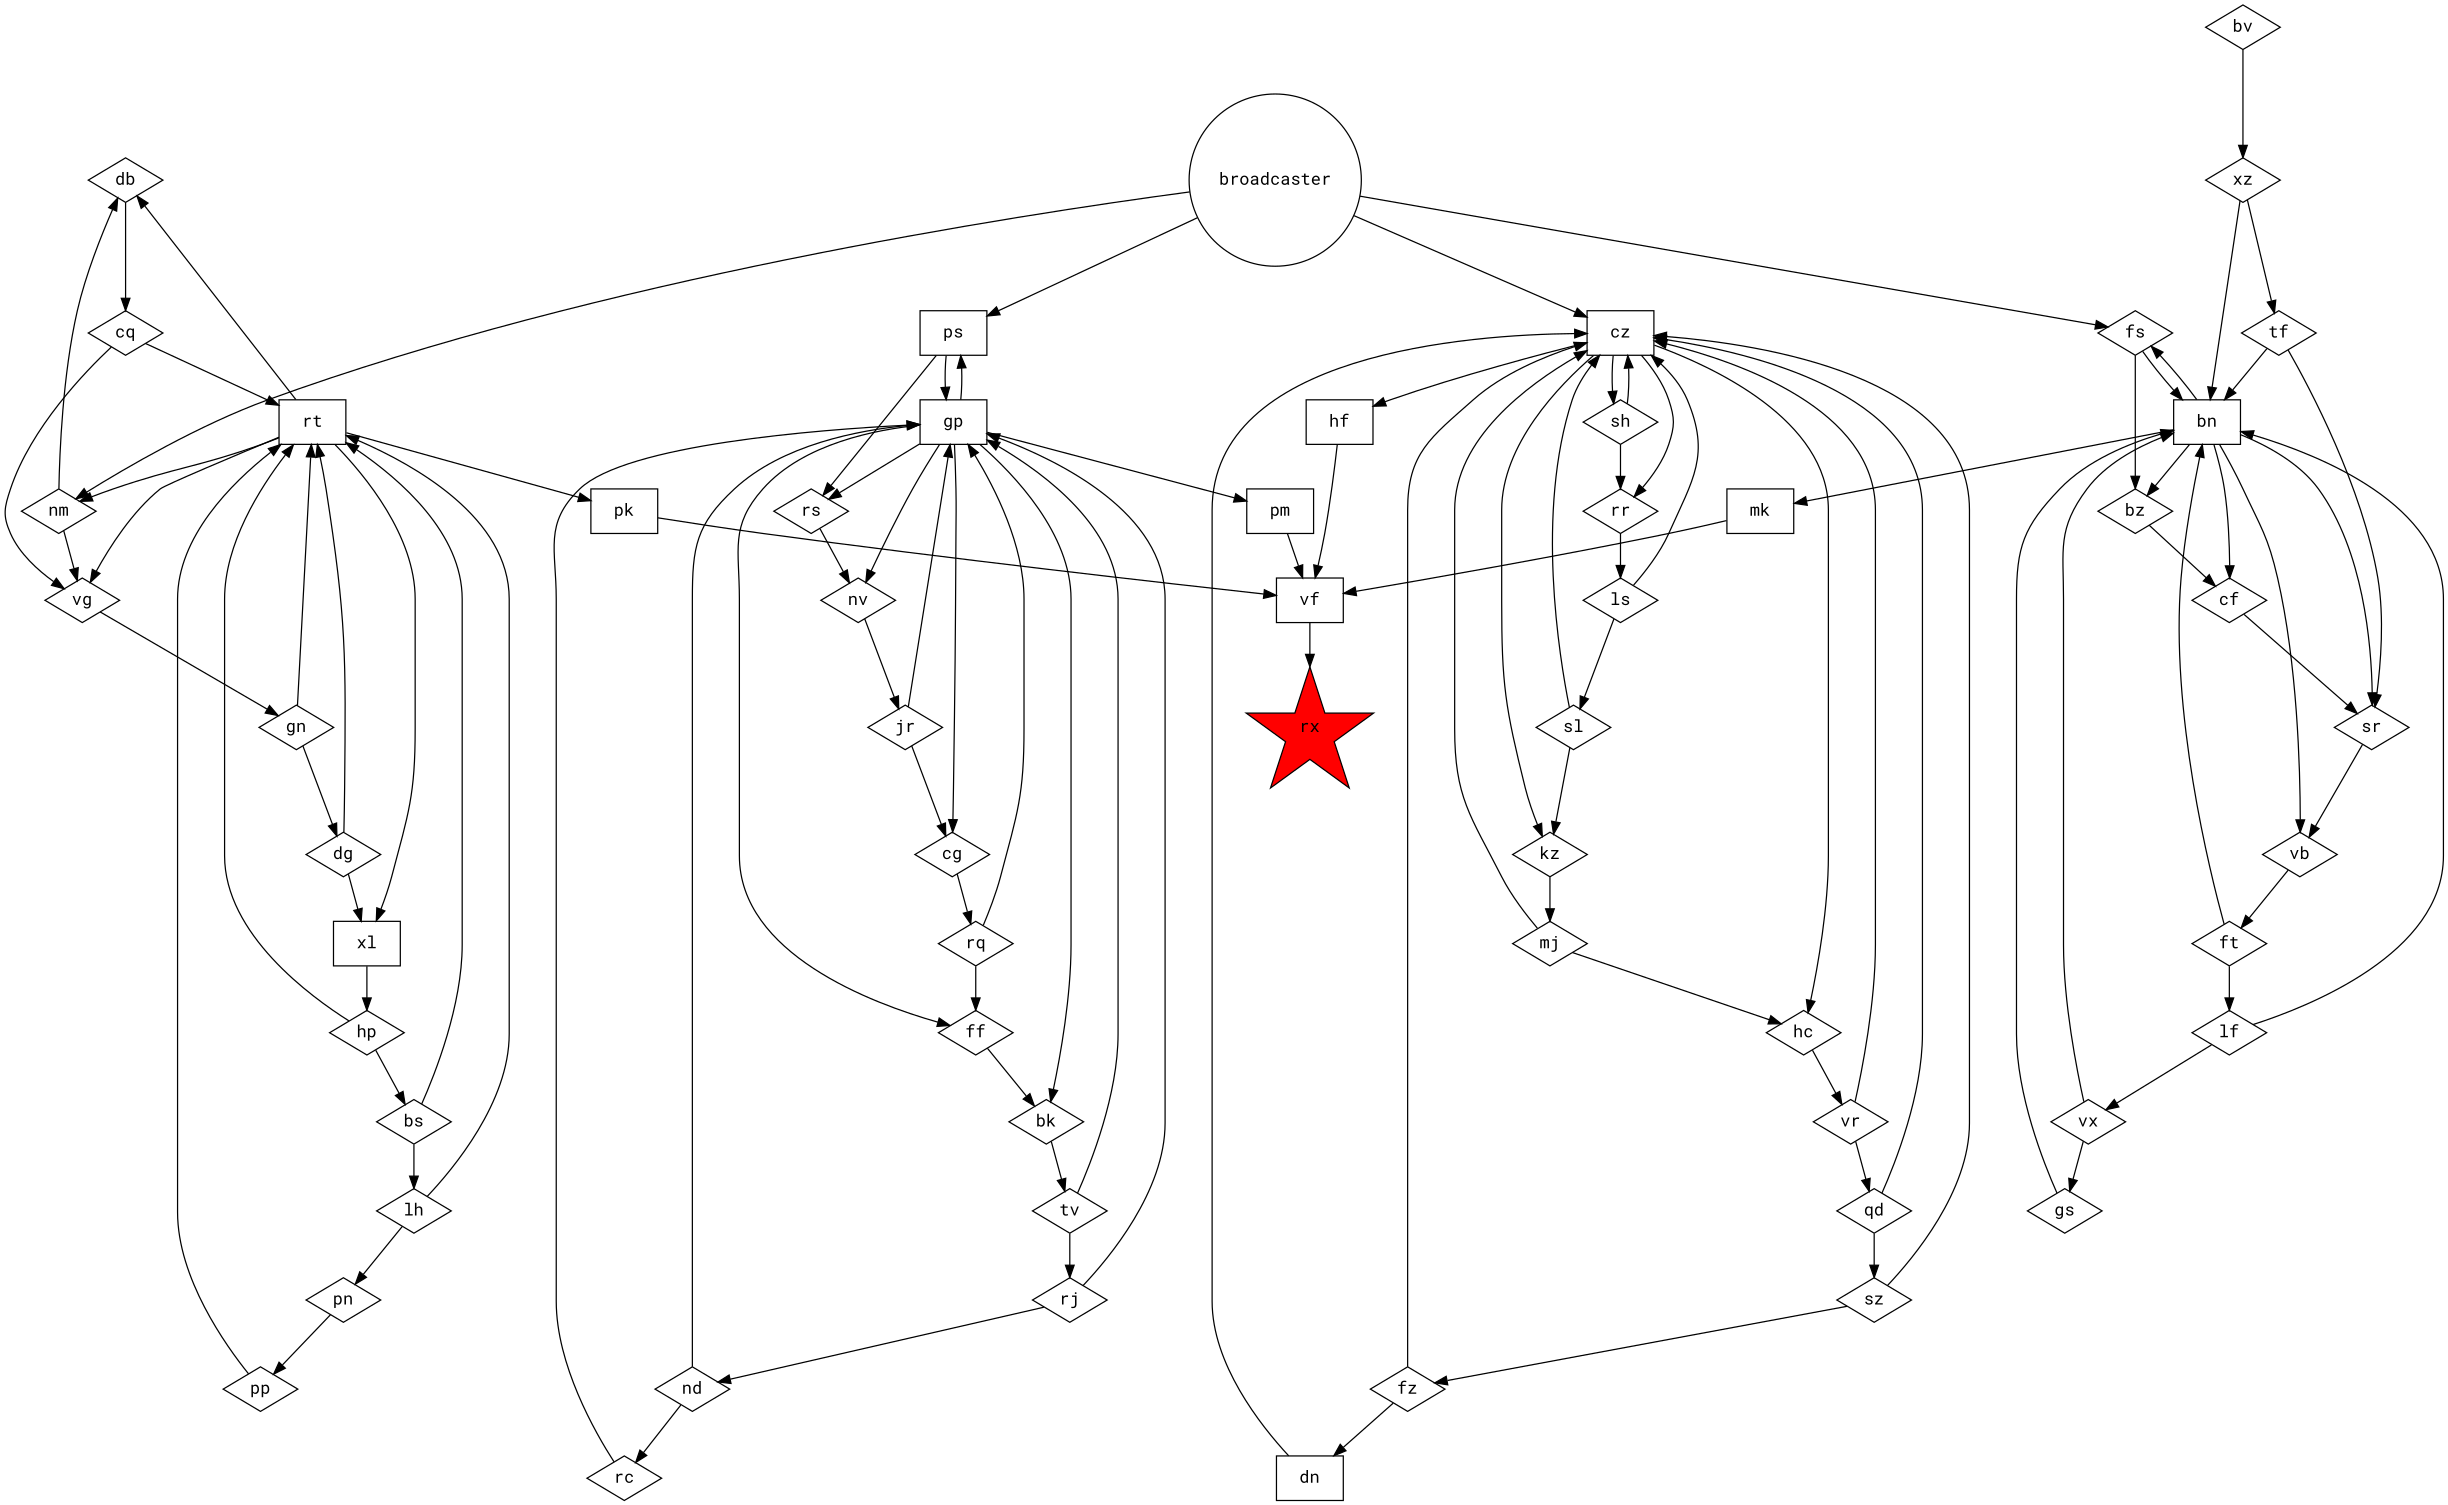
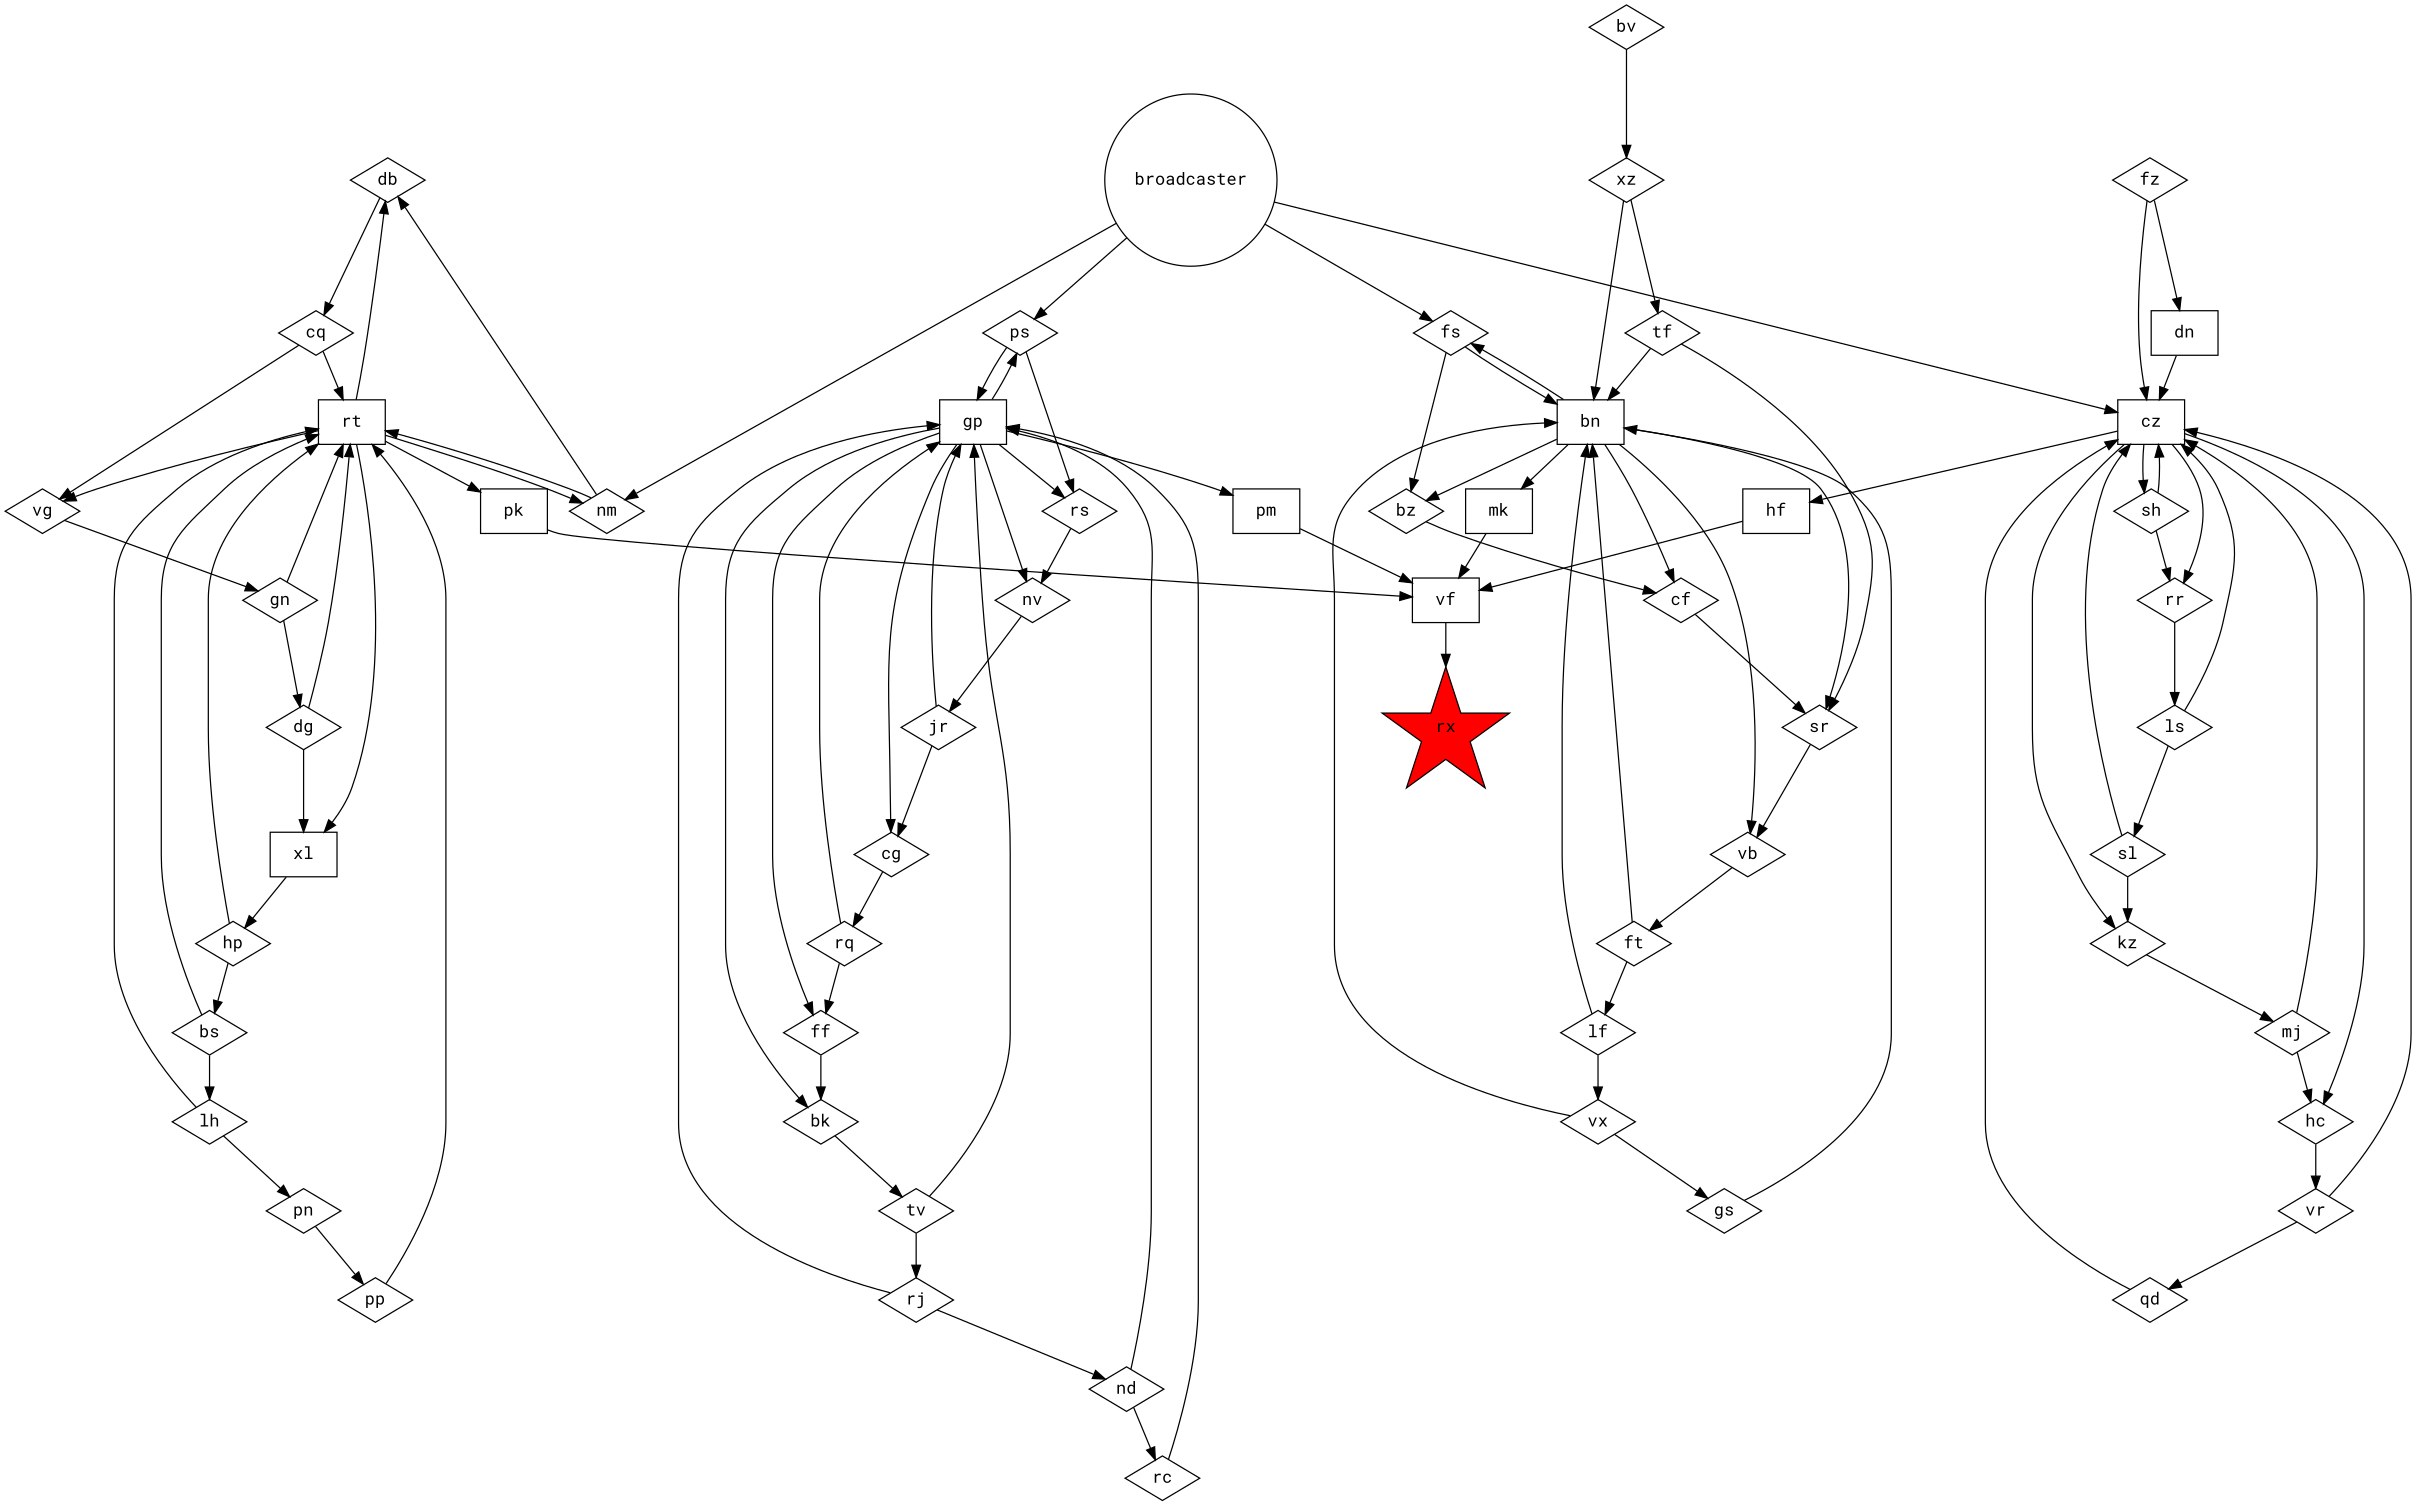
(953, 333) -> (1020, 333)
(69, 550) -> (539, 478)
(1874, 1300) -> none
